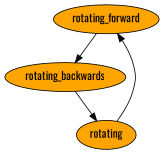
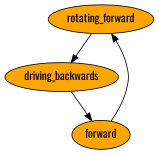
(65, 77) -> (62, 77)
(106, 135) -> (101, 135)
